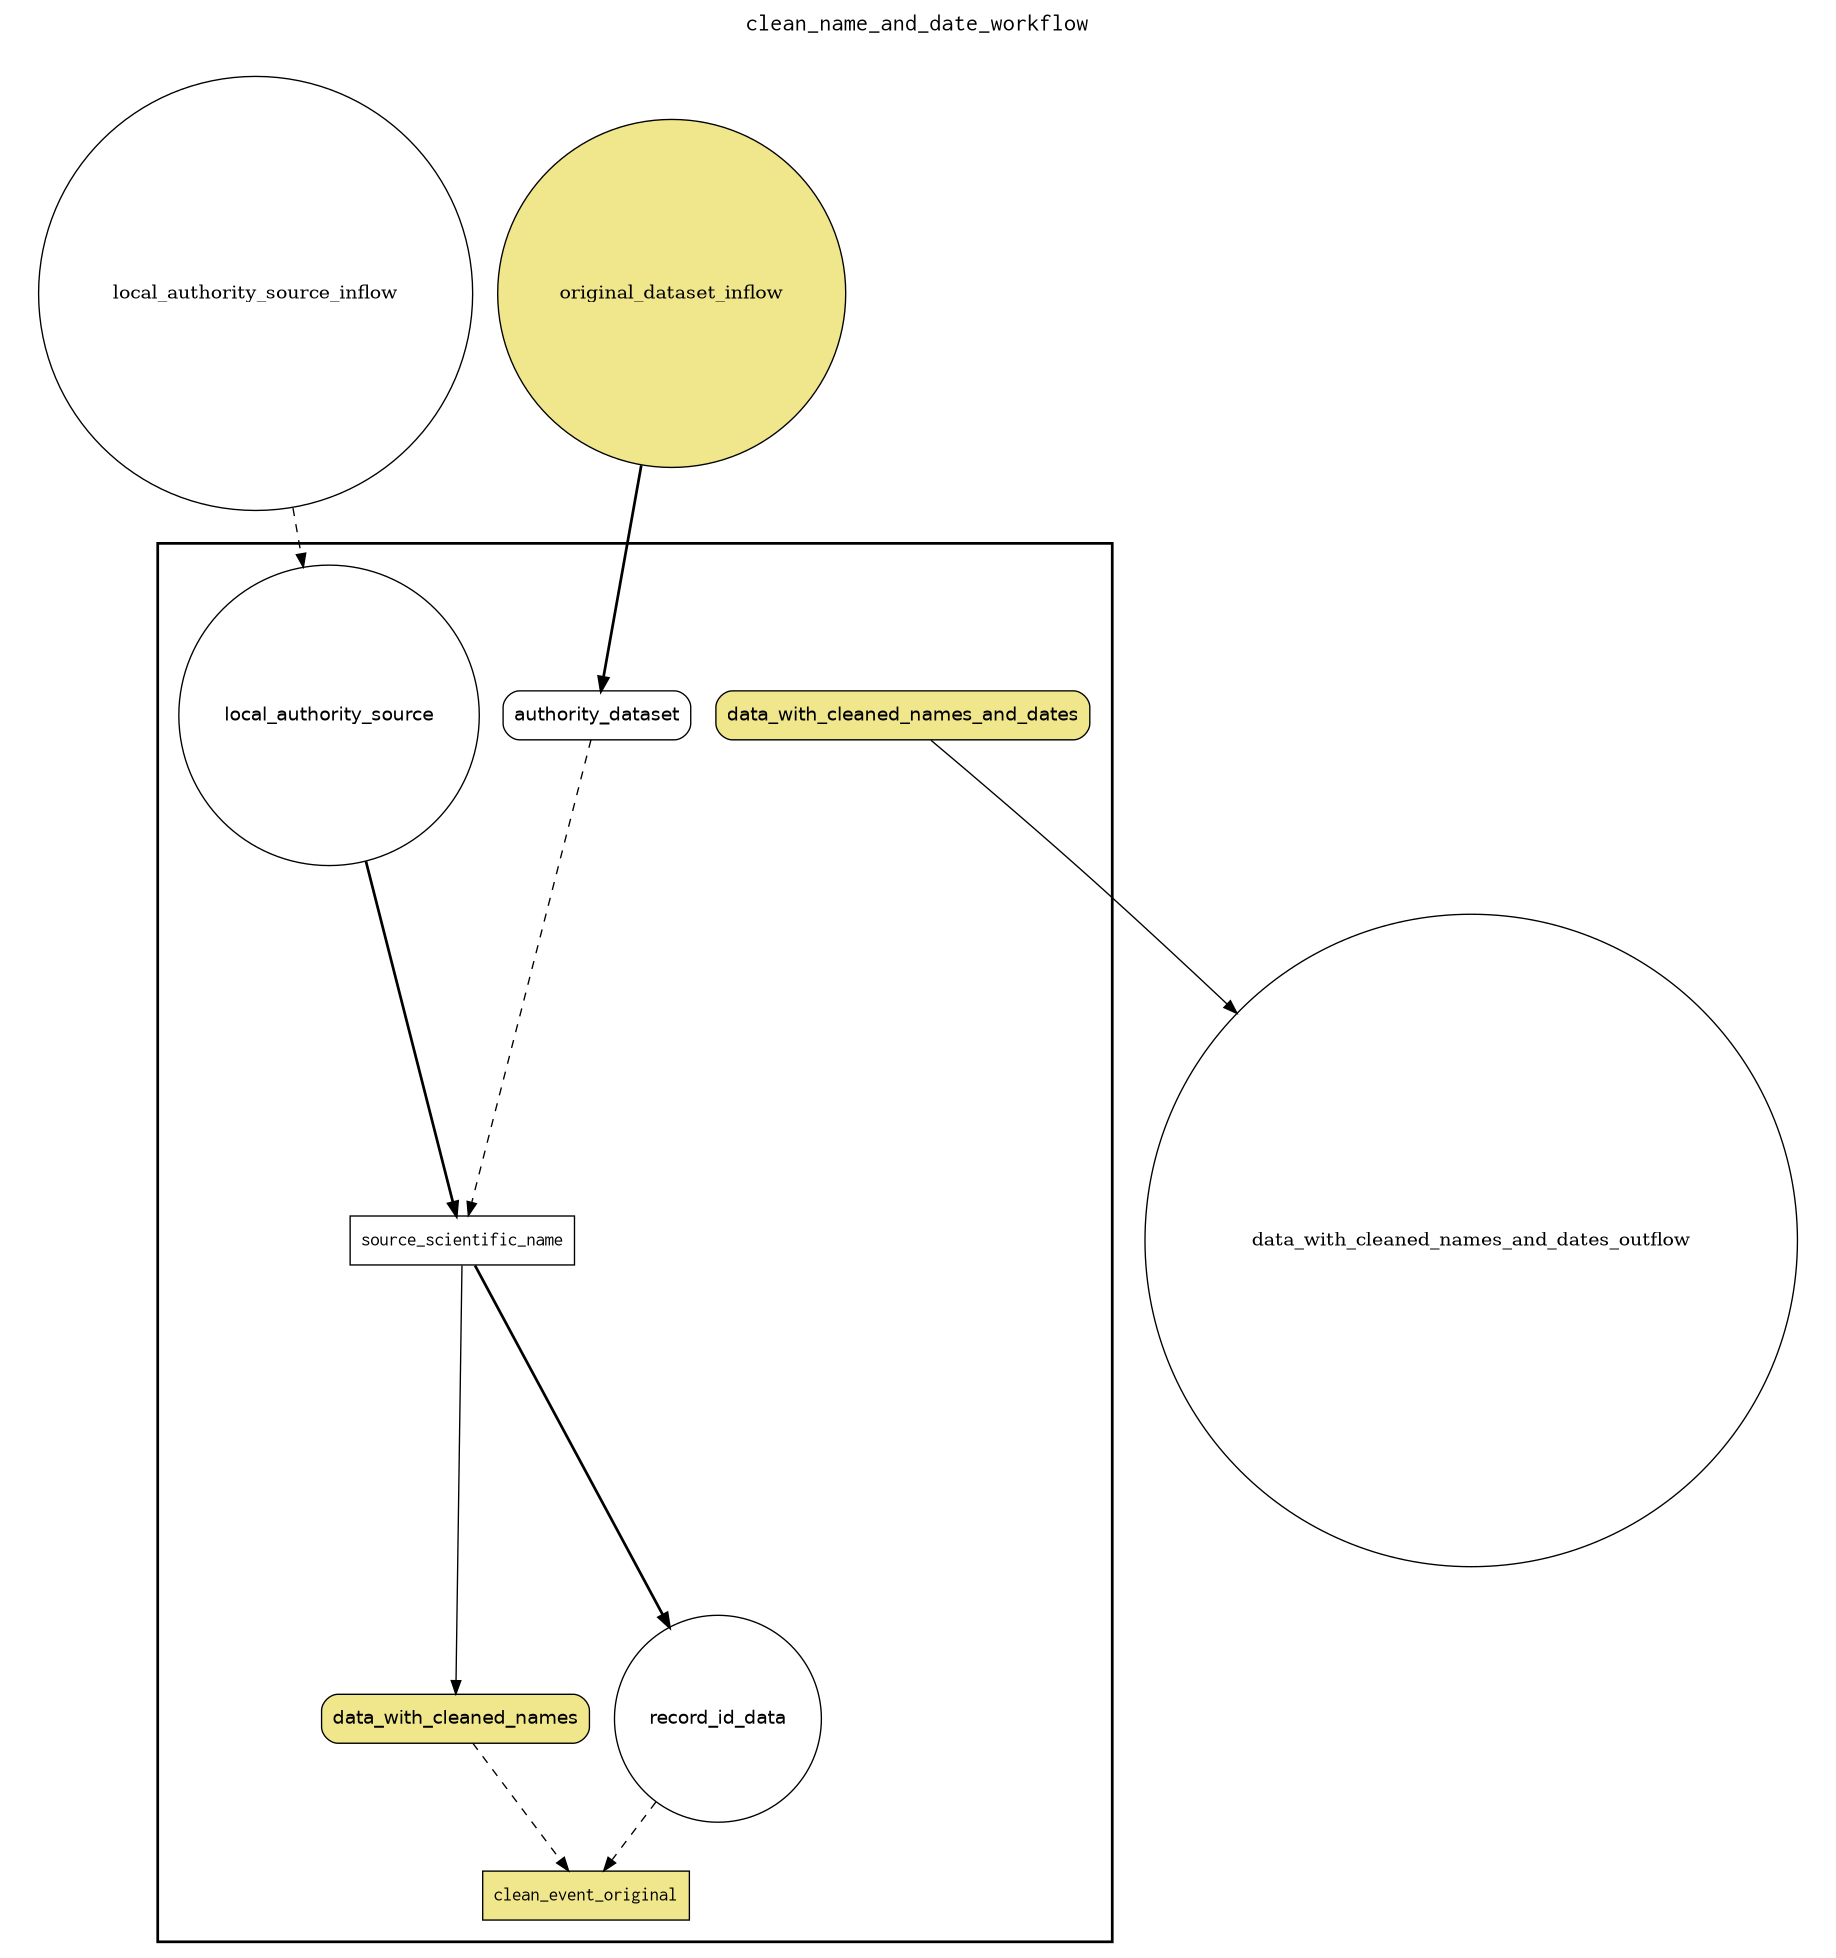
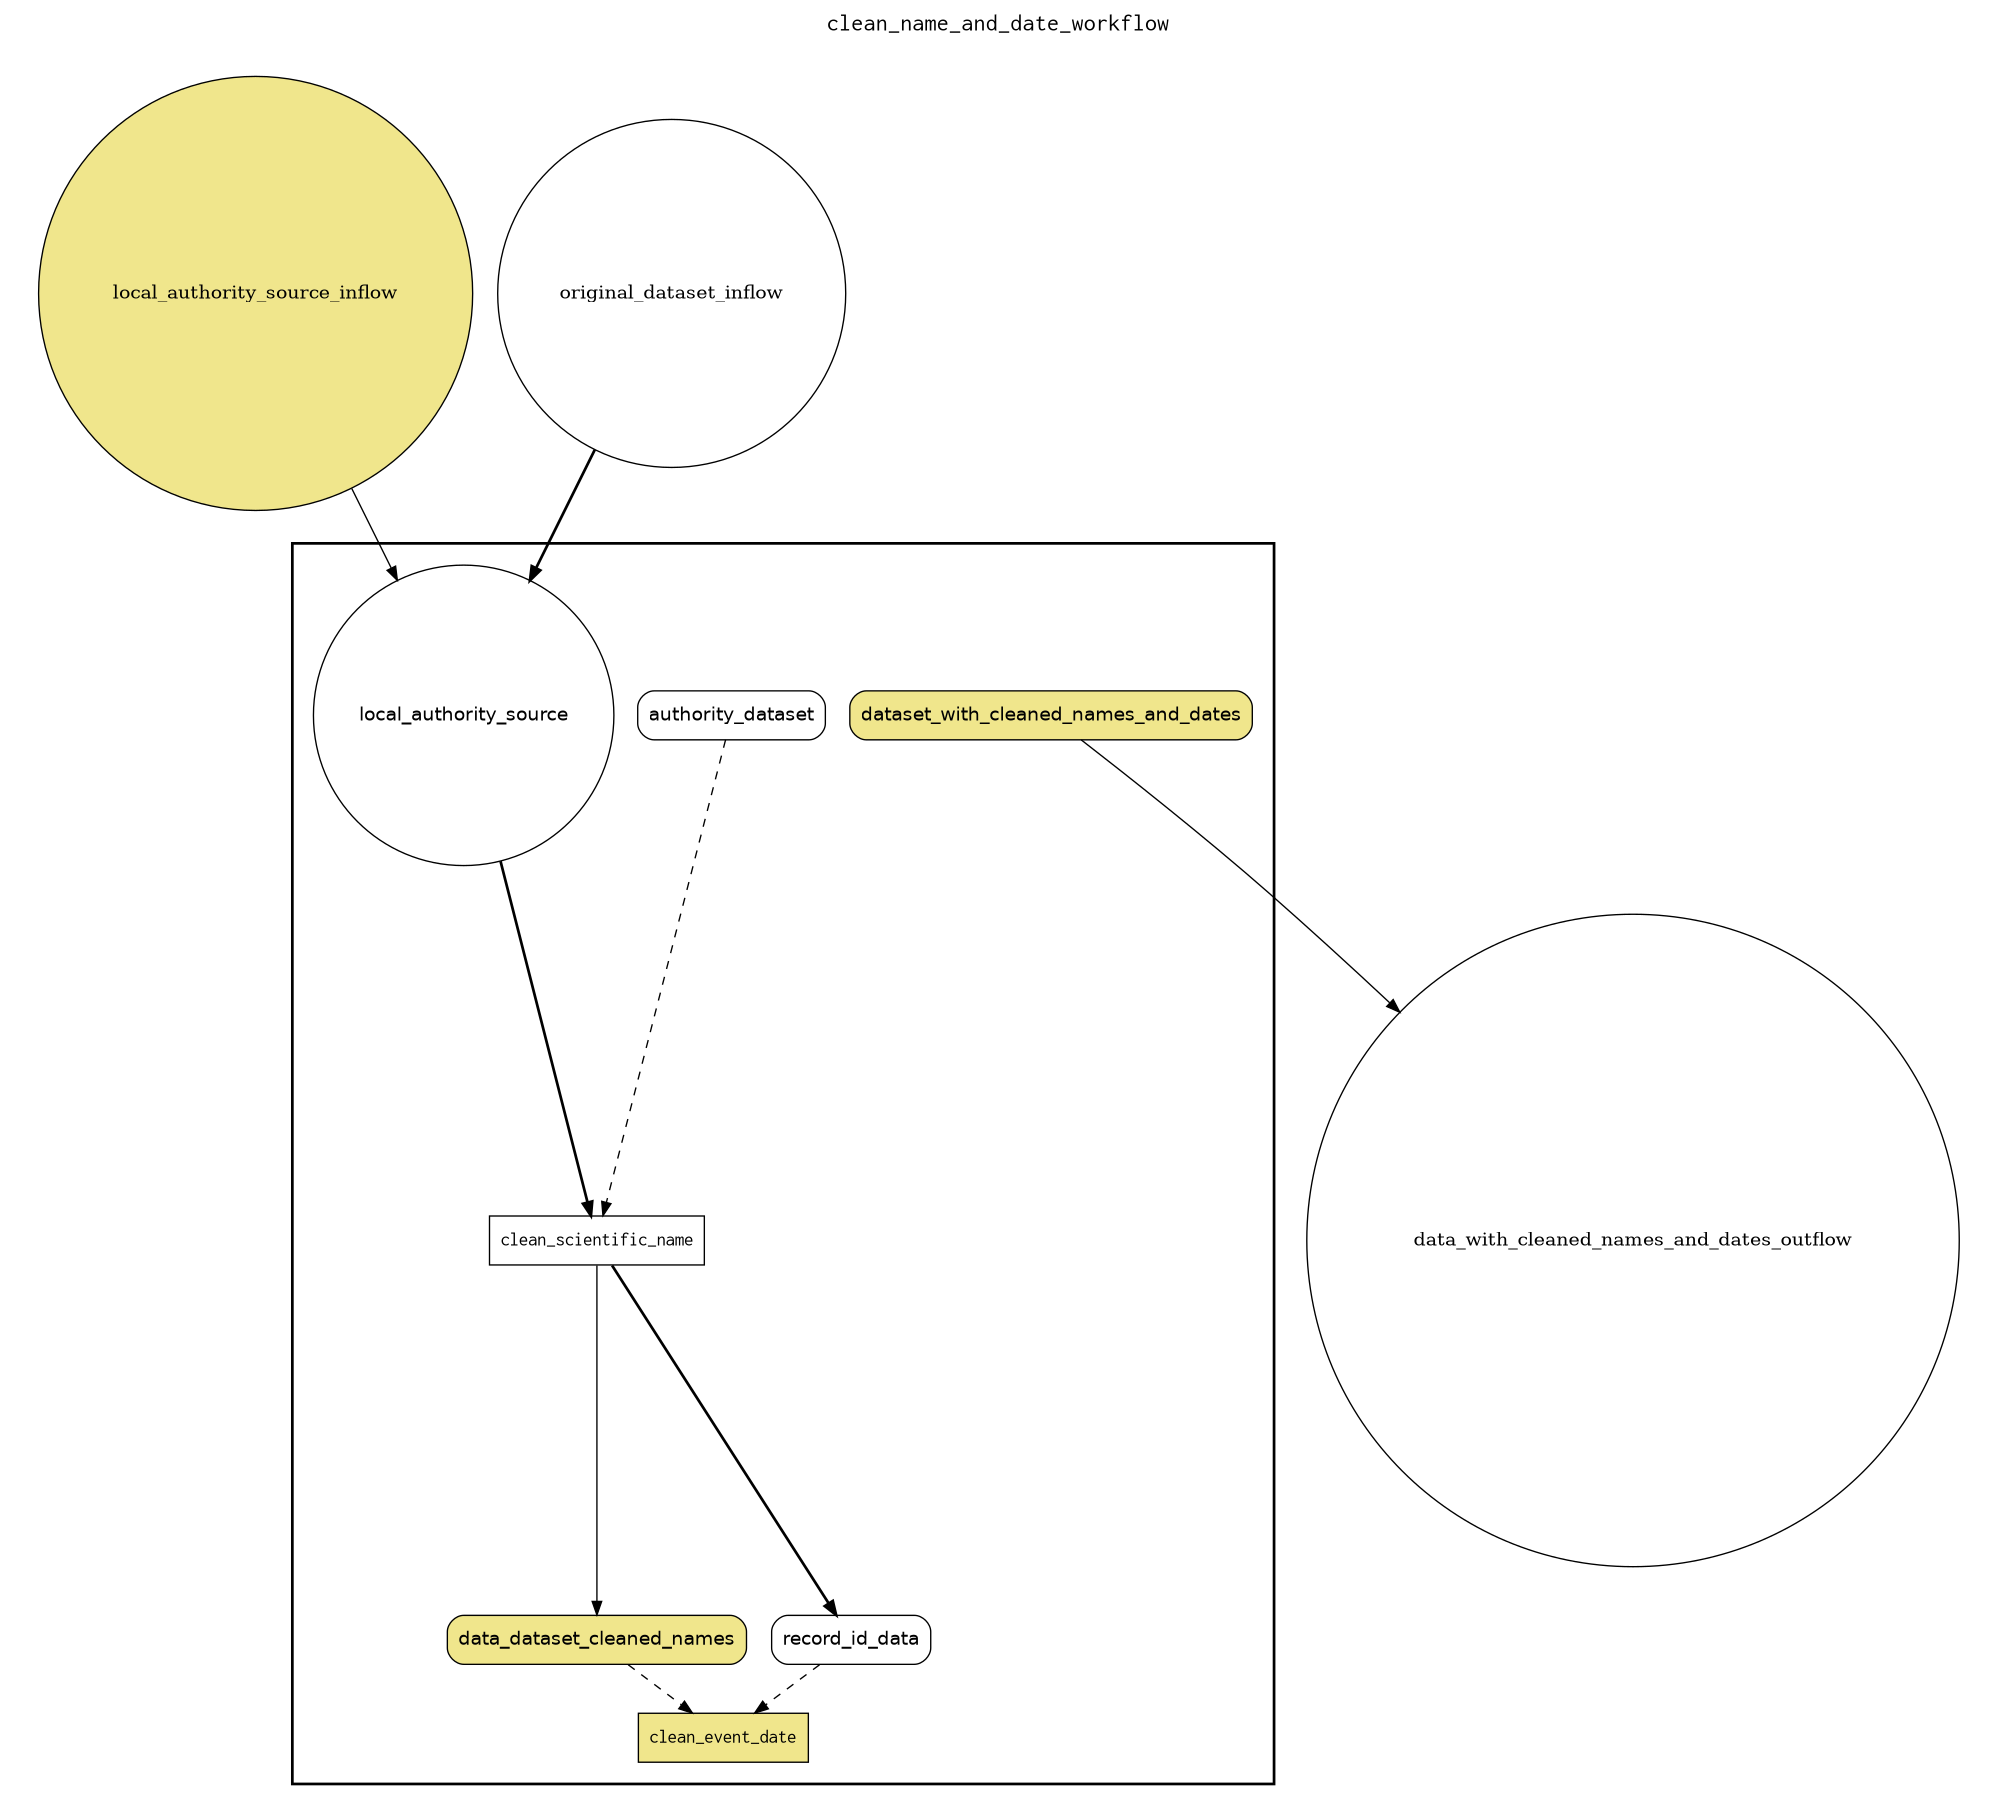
(256, 293) -> (256, 293)
(672, 293) -> (672, 293)
(297, 531) -> (364, 512)
(622, 571) -> (565, 509)
(903, 715) -> (1051, 715)
(462, 1240) -> (597, 1240)
(456, 1719) -> (597, 1640)
(718, 1719) -> (851, 1640)
(586, 1896) -> (723, 1738)
